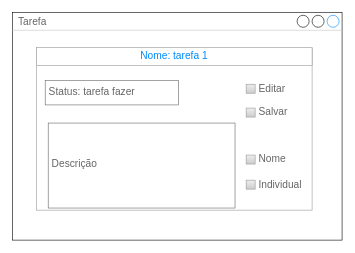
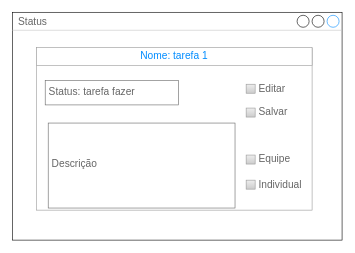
(35, 23) -> (35, 23)
(270, 160) -> (275, 160)
